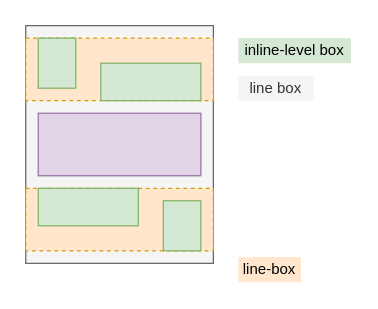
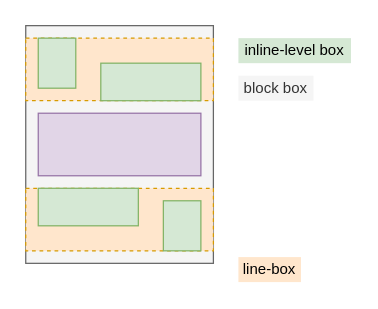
(276, 88) -> (276, 88)
